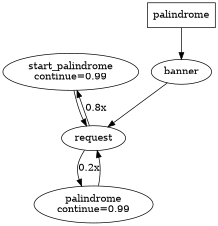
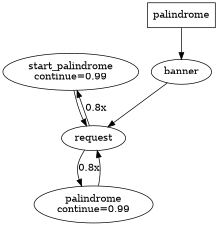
(89, 168) -> (89, 168)
